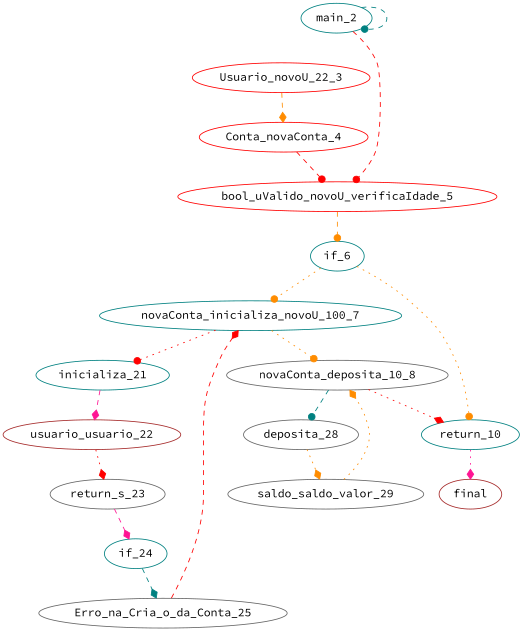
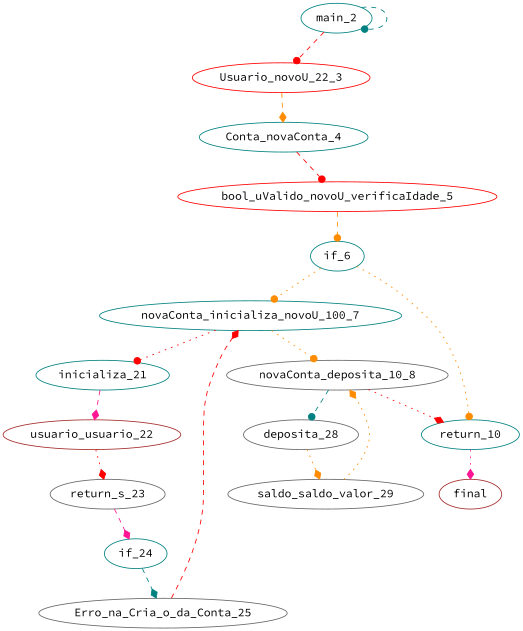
(380, 103) -> (312, 45)
(284, 137) -> (284, 137)
